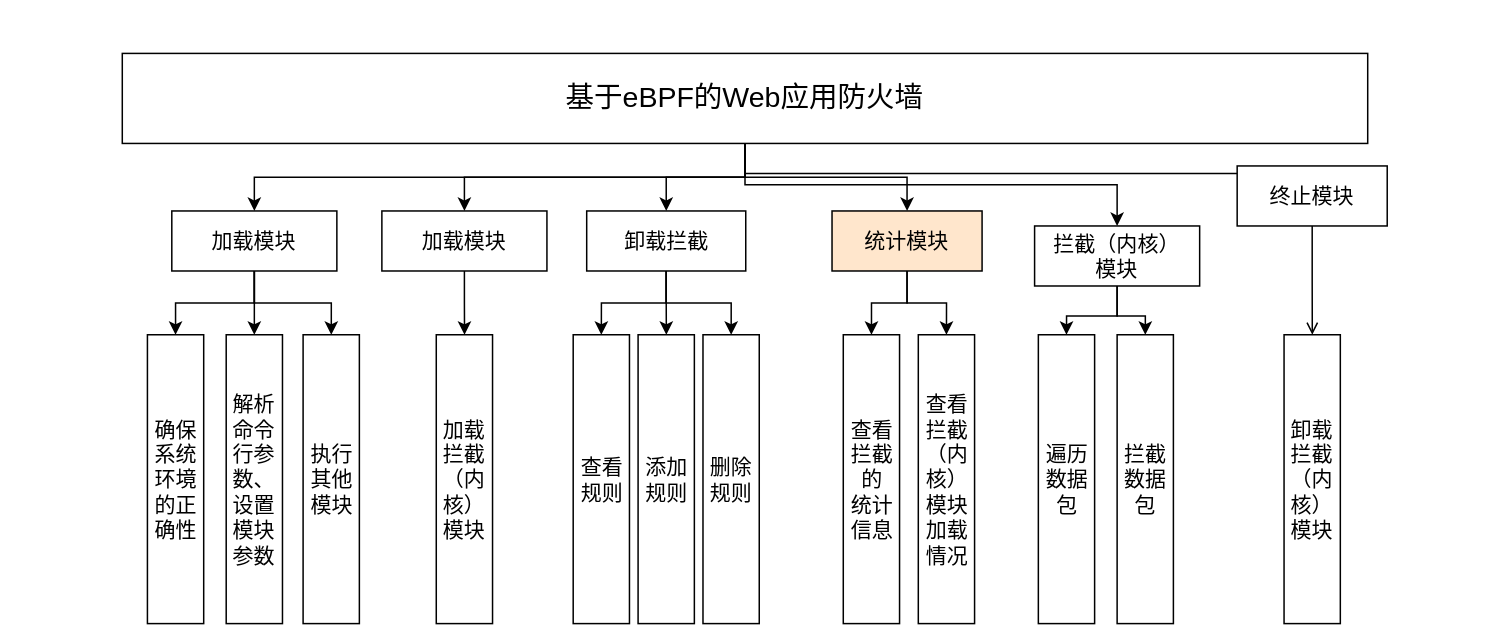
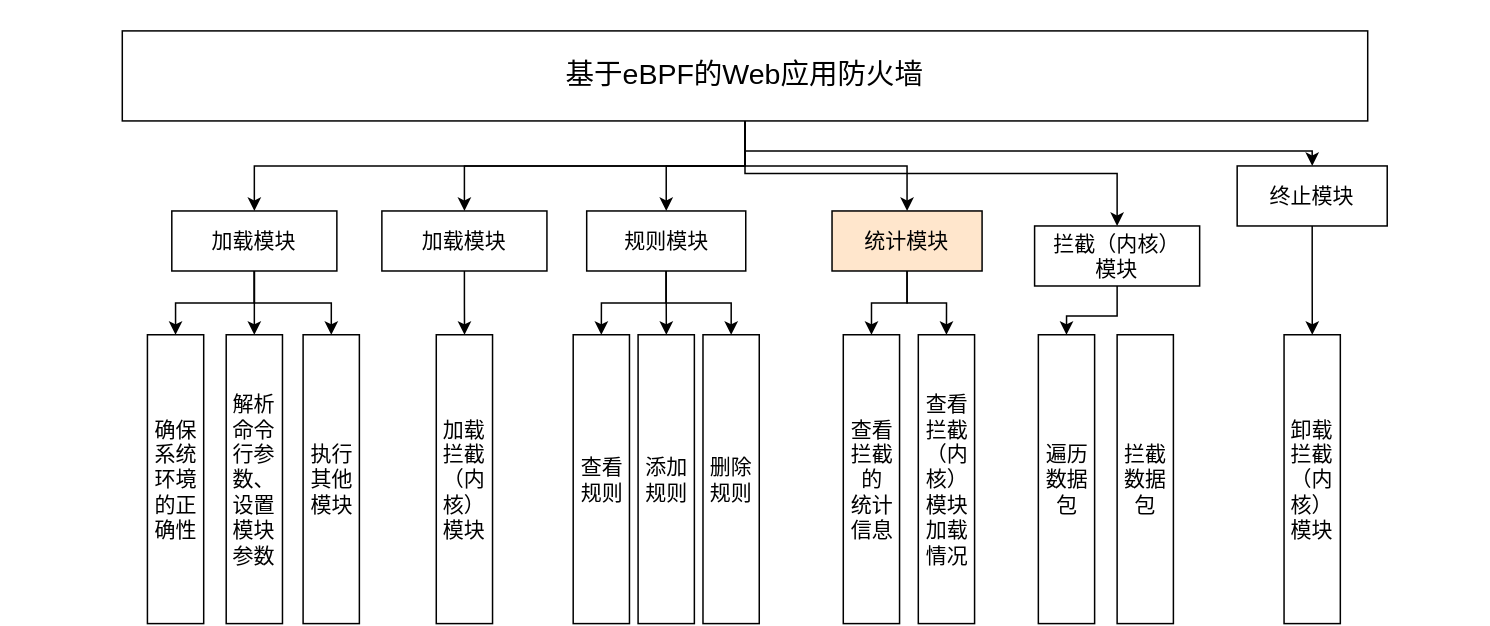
(745, 98) -> (745, 76)
(667, 241) -> (667, 241)
(1135, 316) -> none
(1312, 325) -> (1312, 323)
